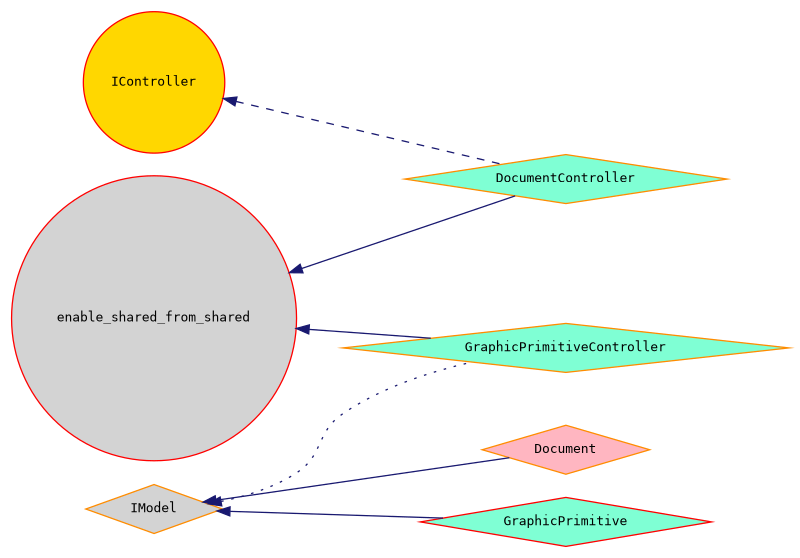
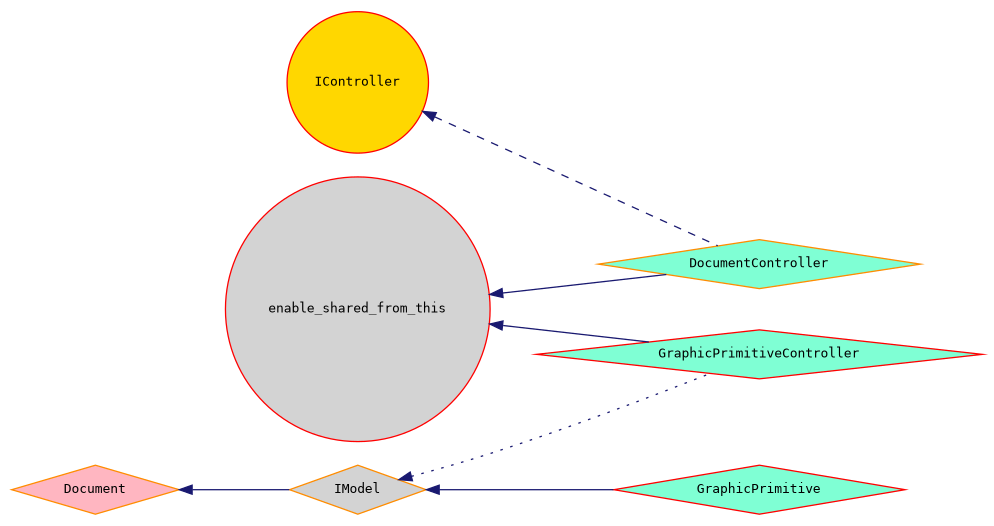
(154, 318) -> (358, 309)
(566, 348) -> (759, 354)
(363, 479) -> (241, 490)
